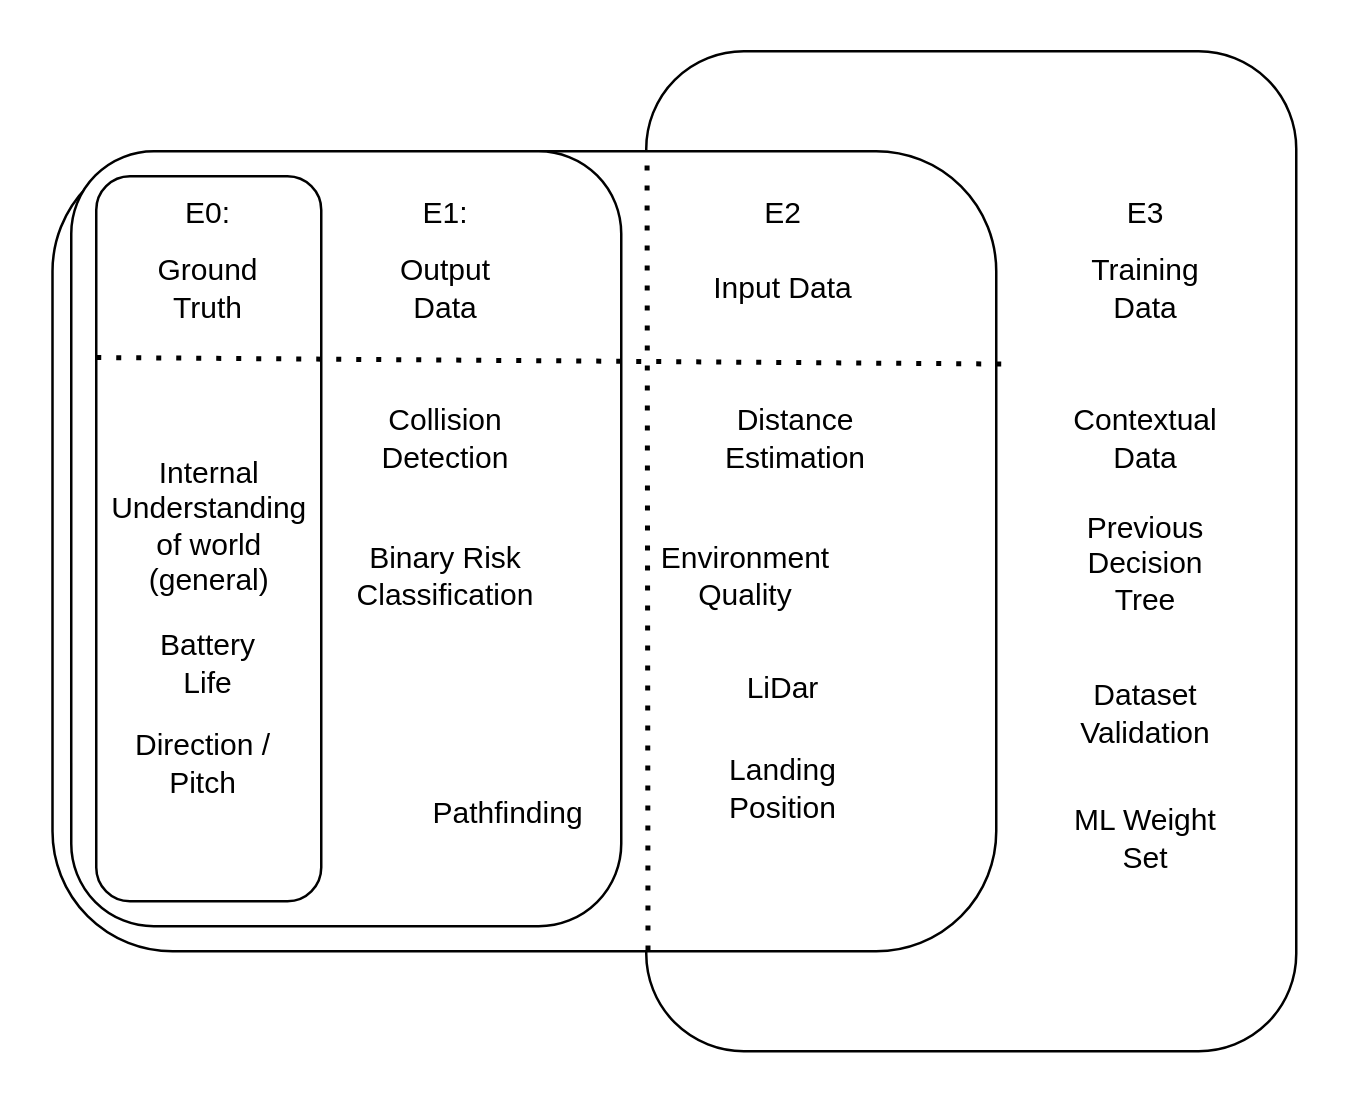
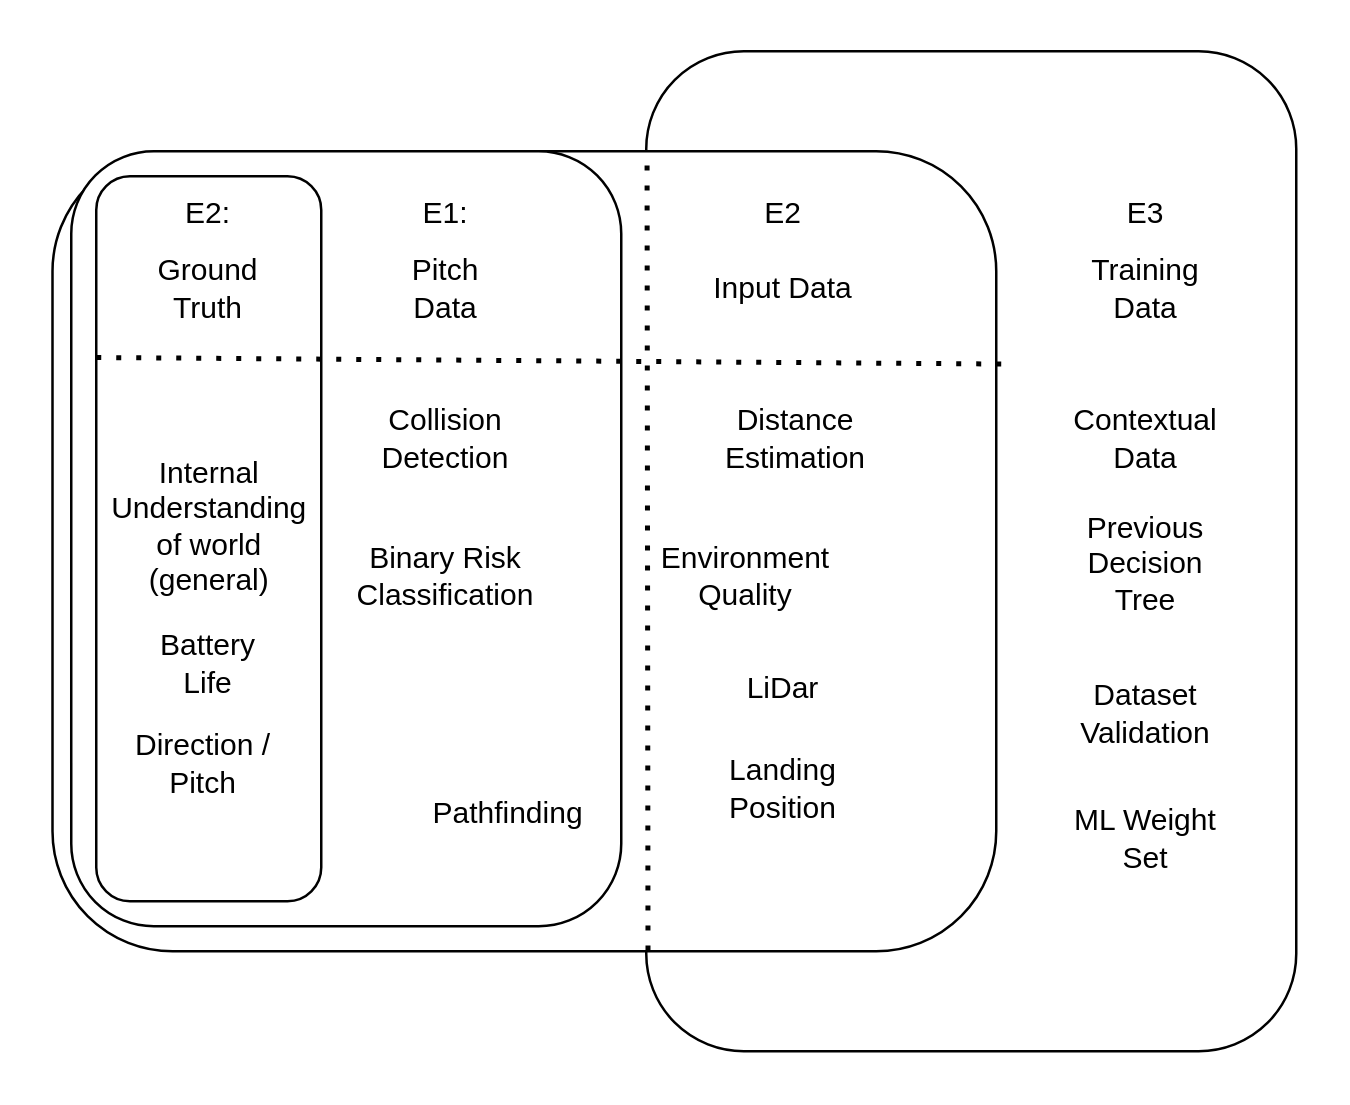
(209, 214) -> (209, 214)
(446, 289) -> (446, 289)
